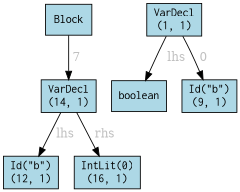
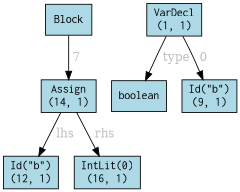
(175, 58) -> (175, 58)
(69, 96) -> (69, 96)
